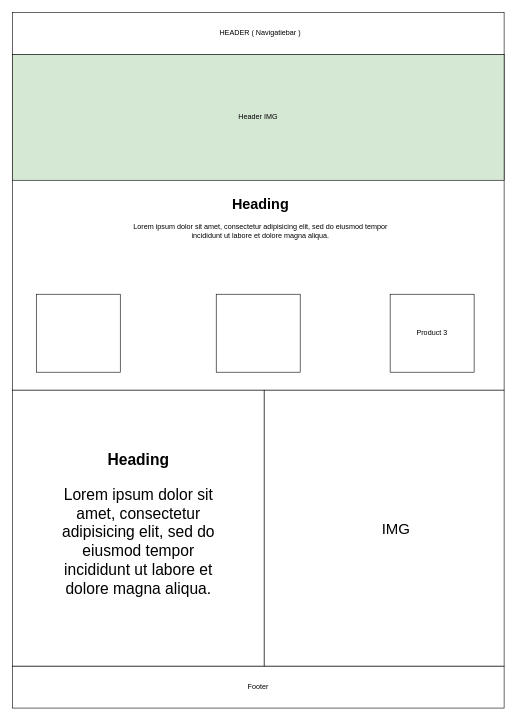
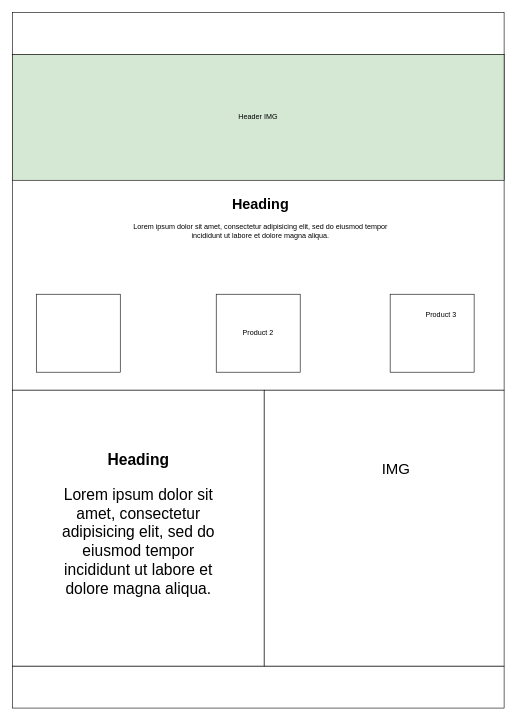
(260, 33) -> none
none -> (258, 333)
(432, 333) -> (441, 315)
(396, 528) -> (396, 468)
(258, 687) -> none
